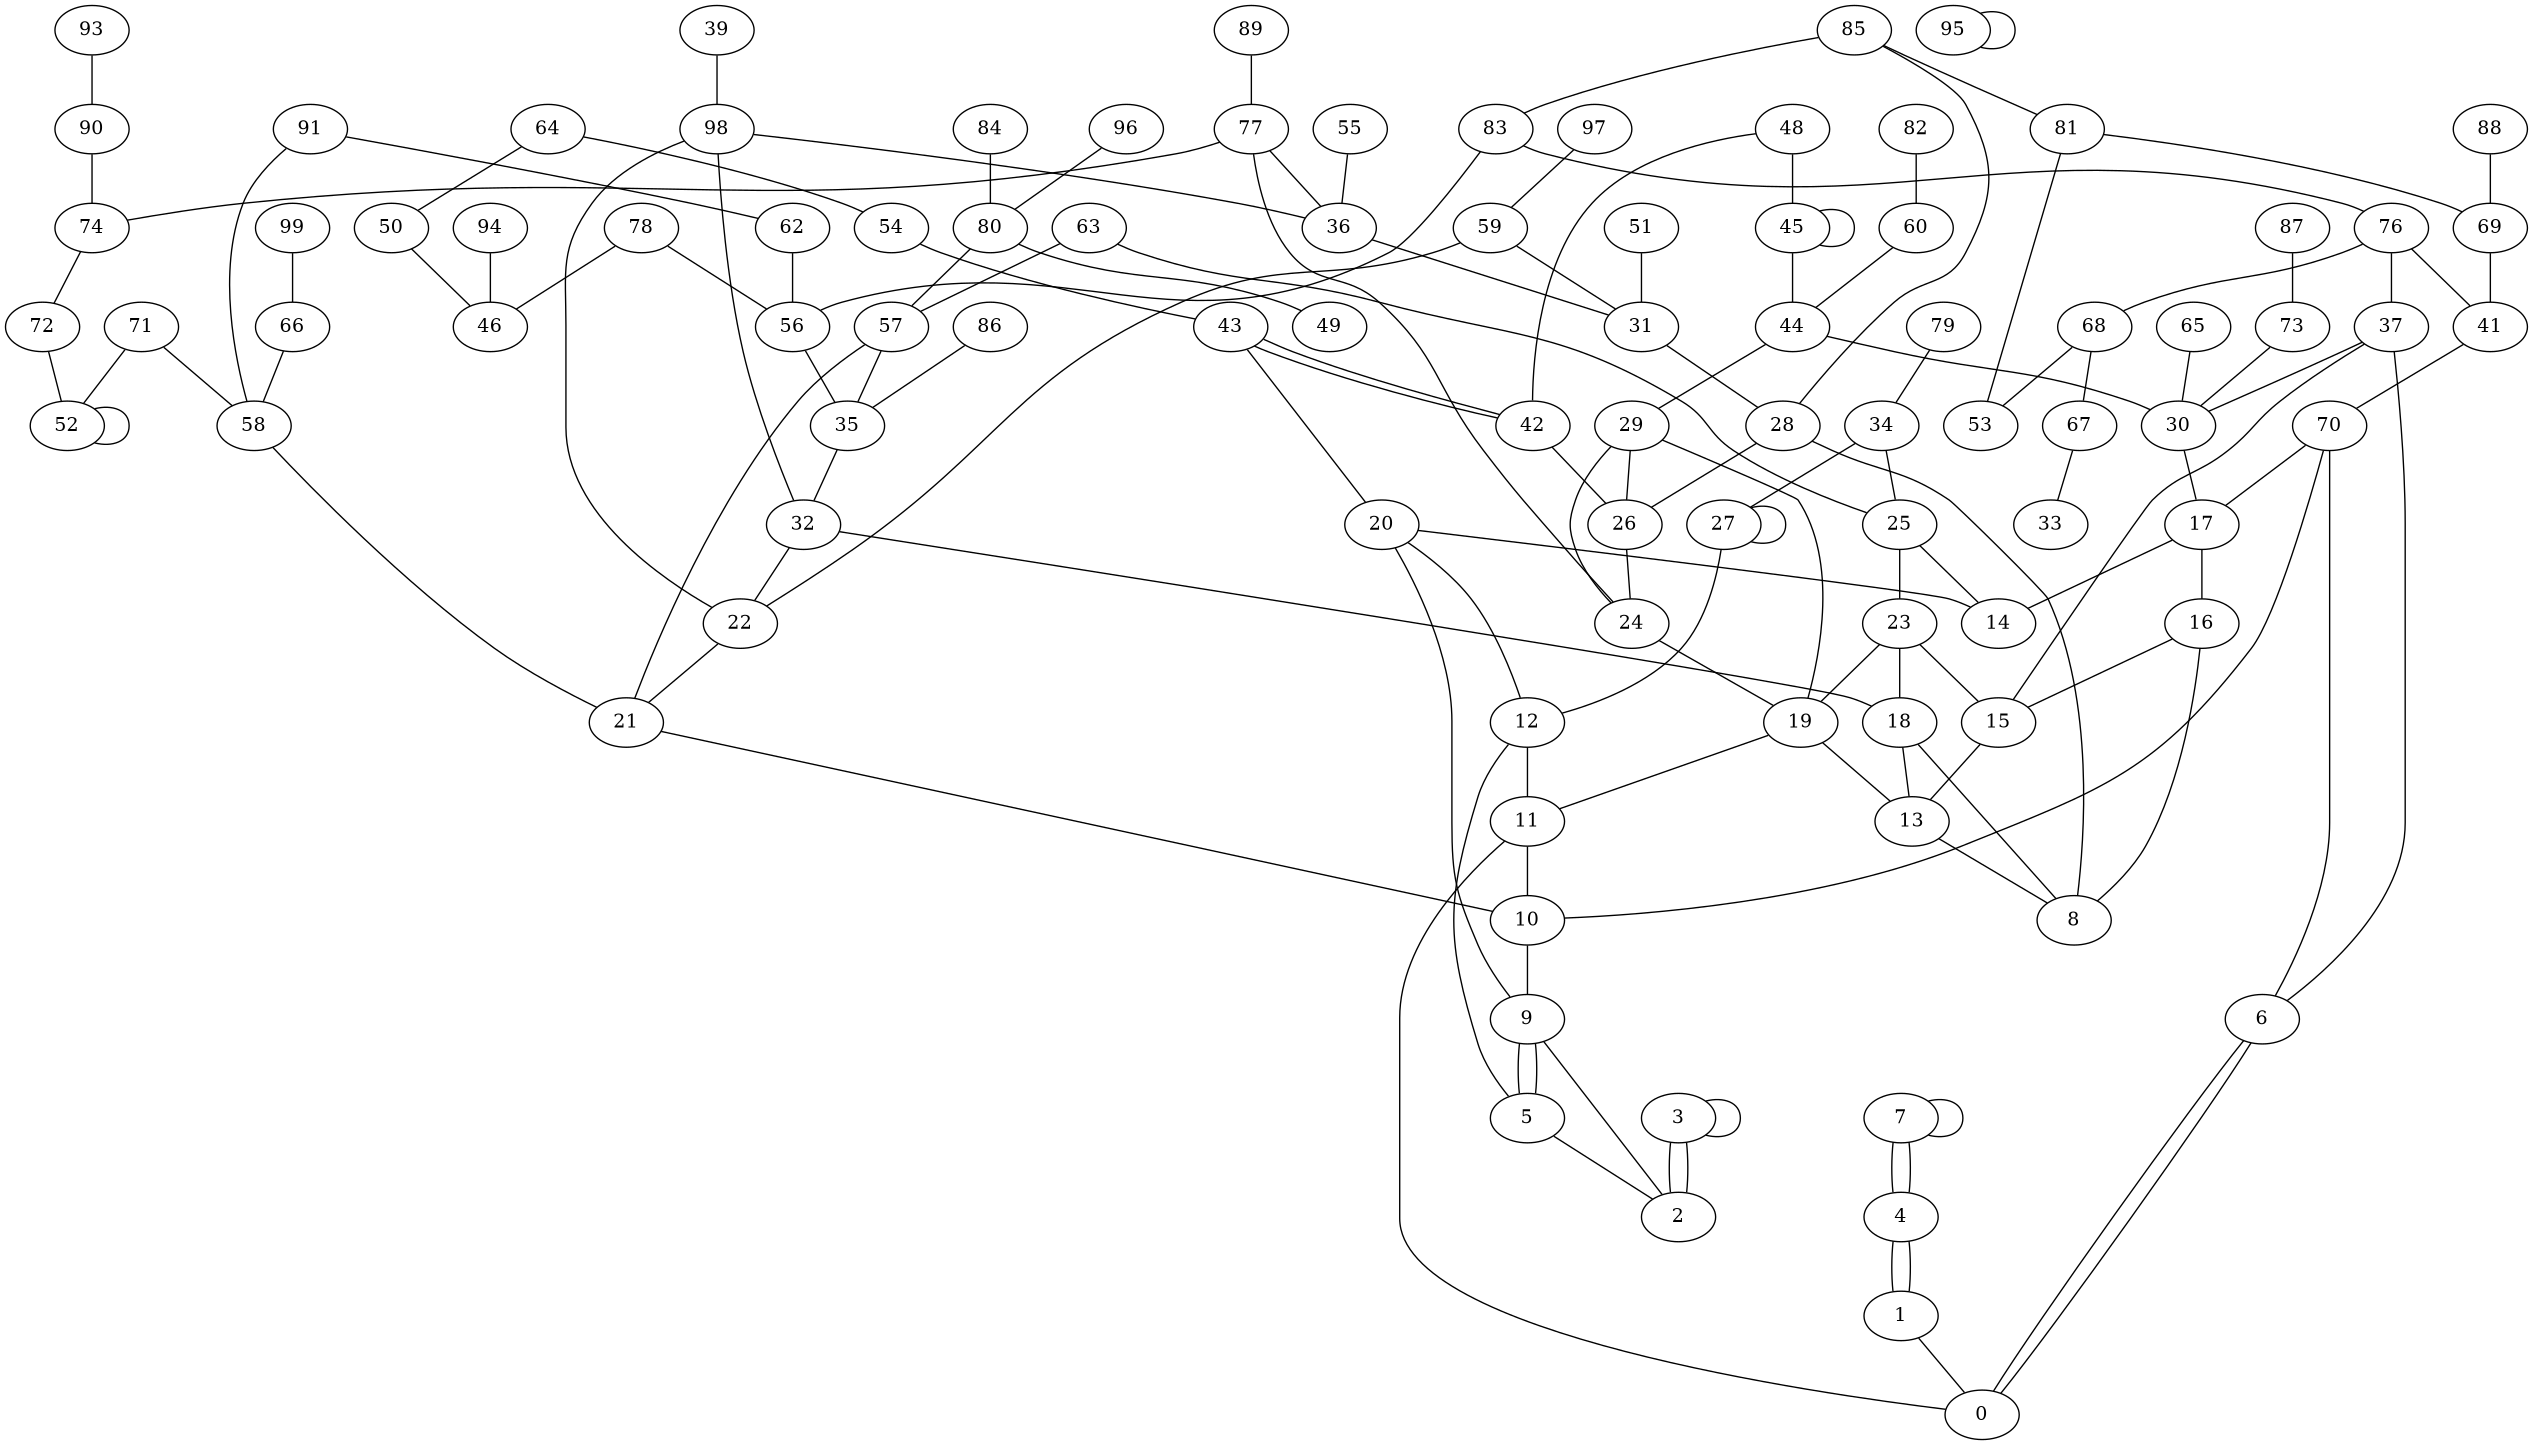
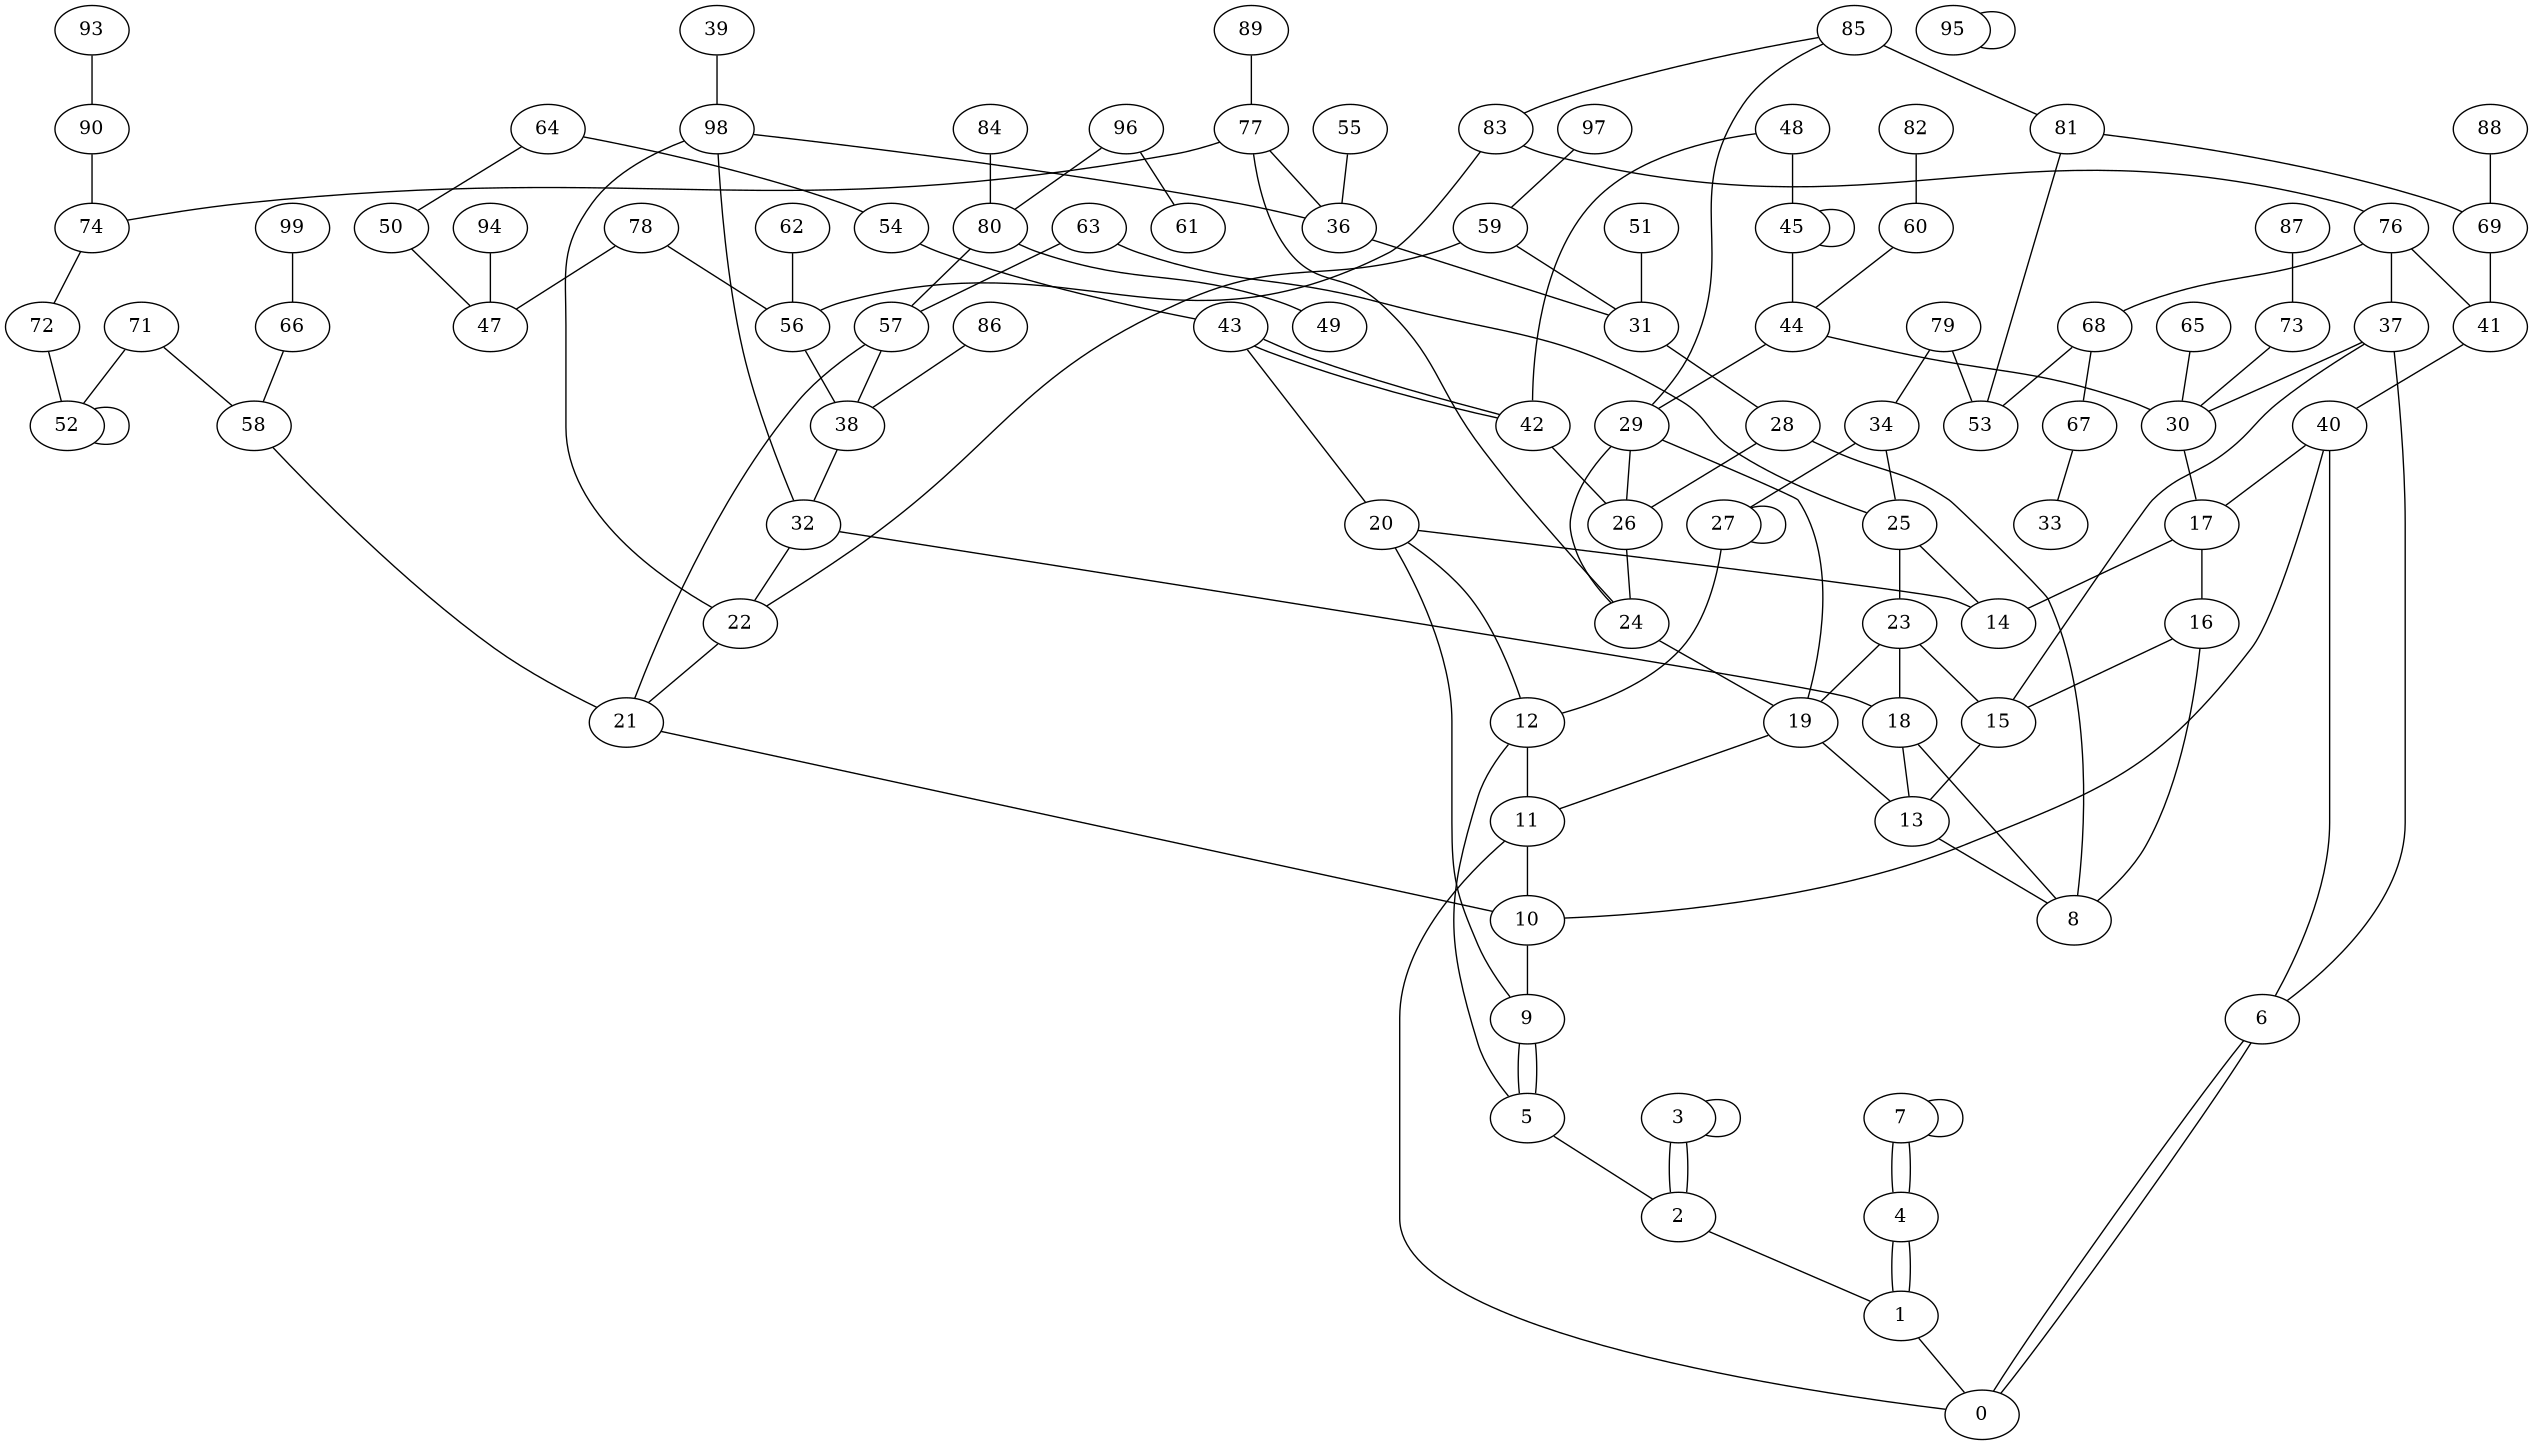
(310, 129) -> none
none -> (1188, 228)
(1972, 239) -> (1711, 209)
(490, 327) -> (490, 327)
none -> (1962, 376)
(848, 426) -> (848, 426)
(2330, 426) -> (2330, 426)
(1603, 1118) -> (1790, 1266)
